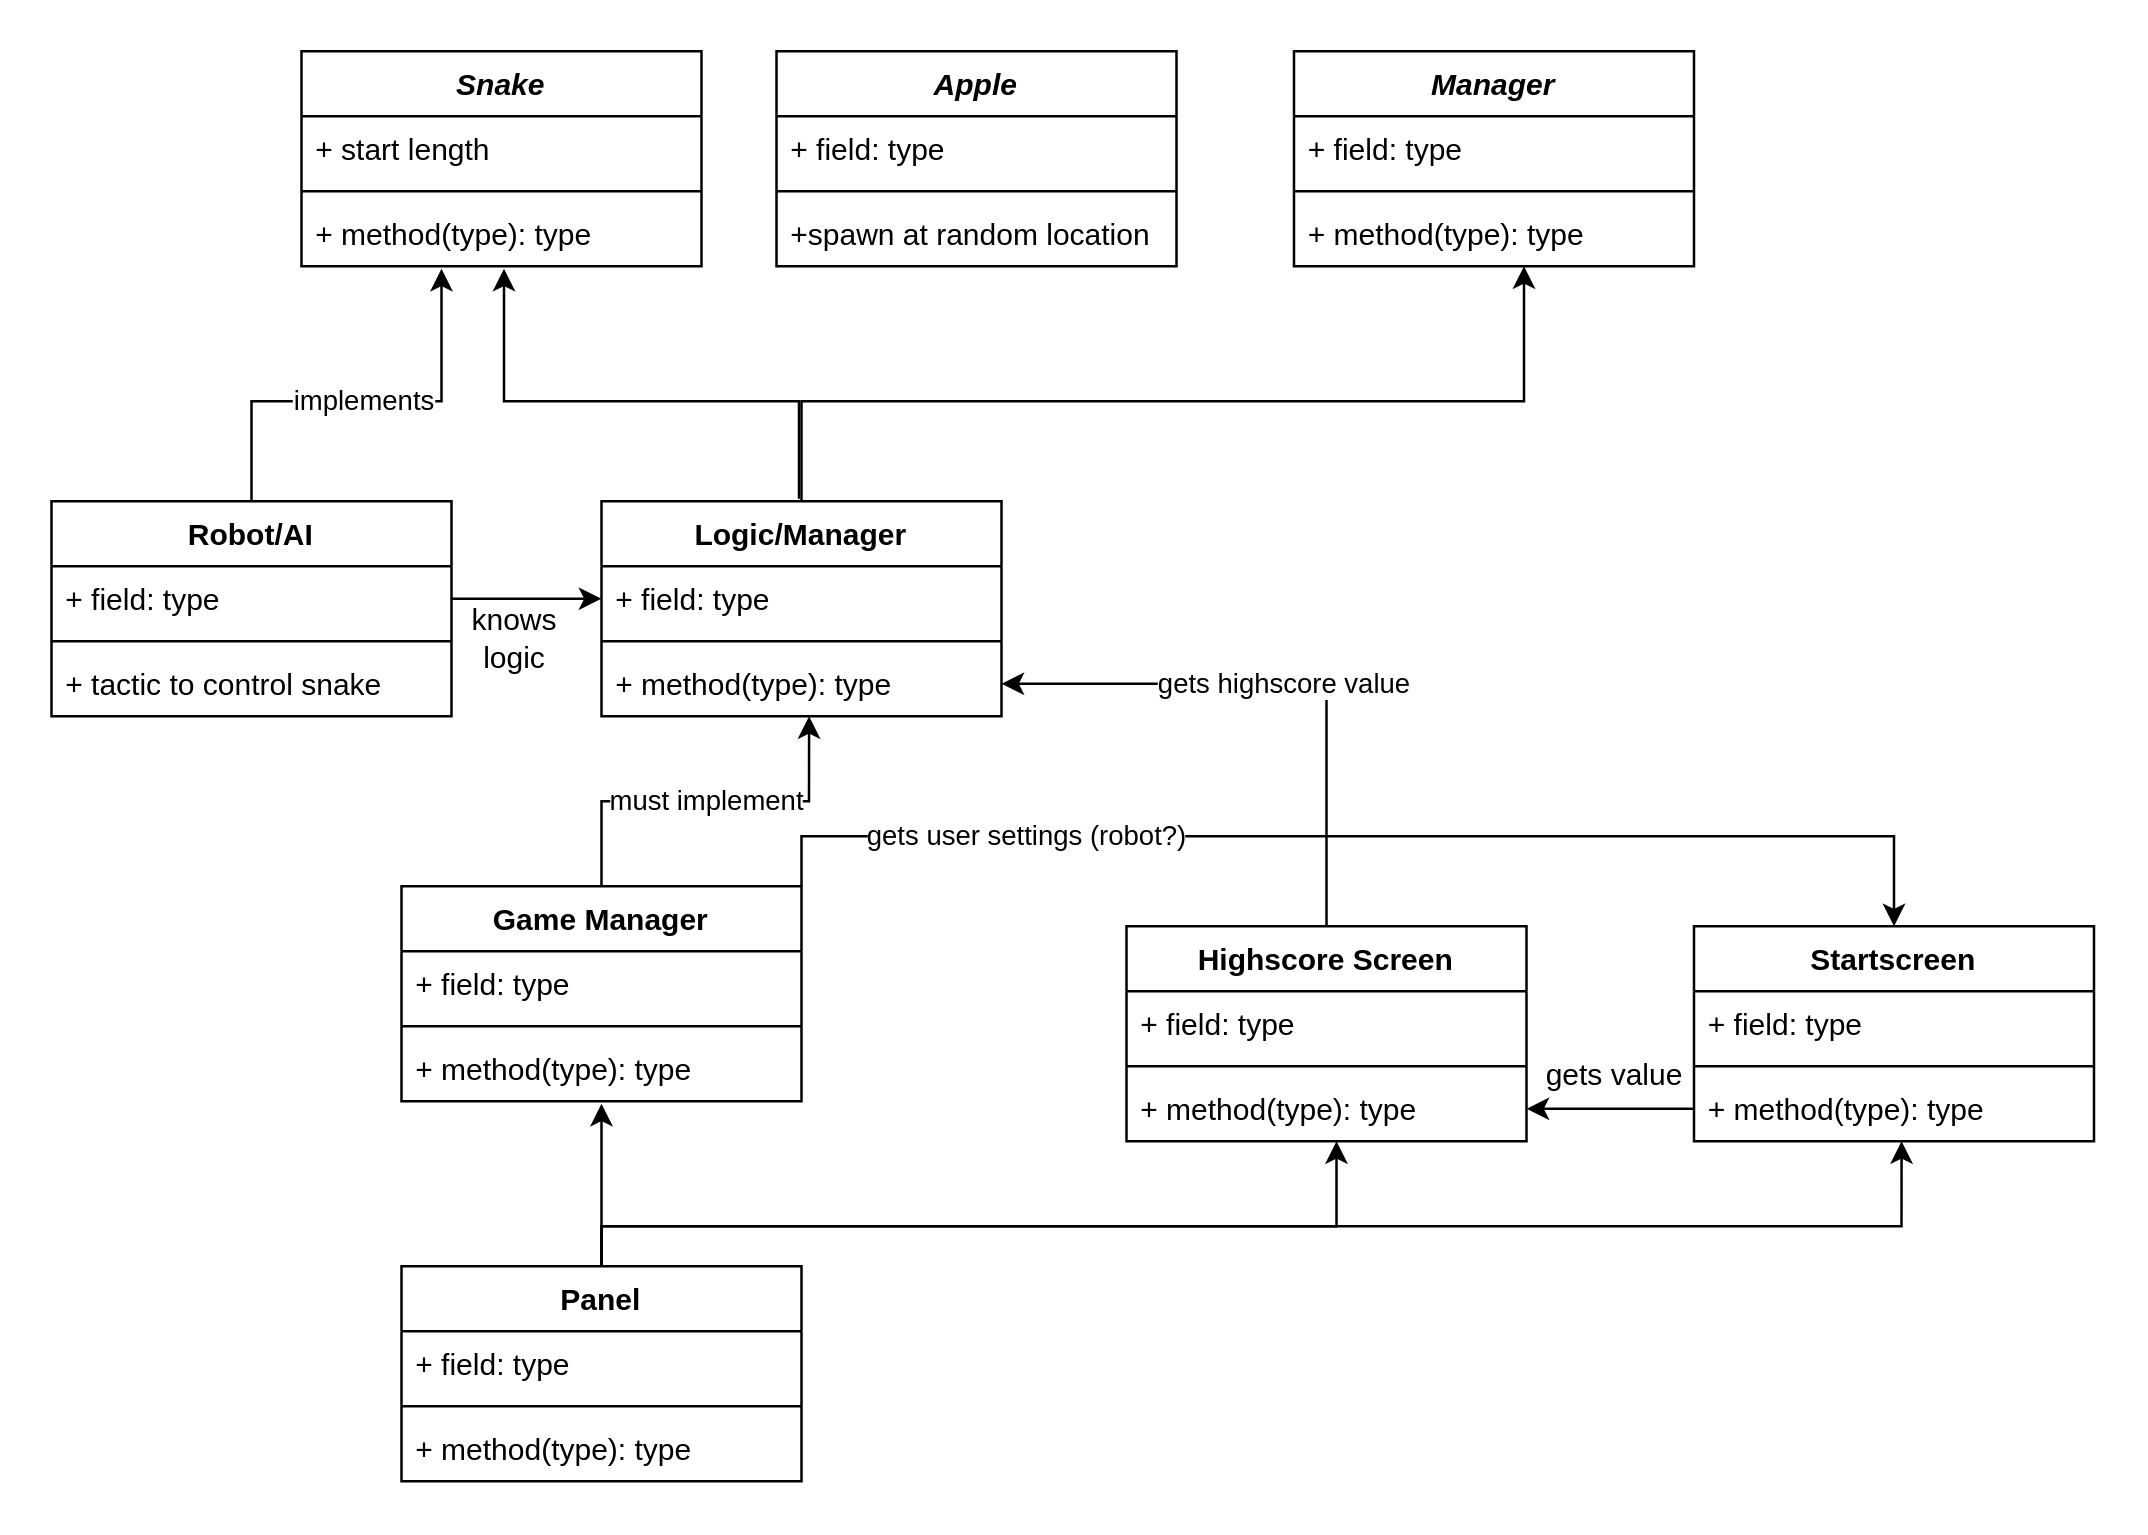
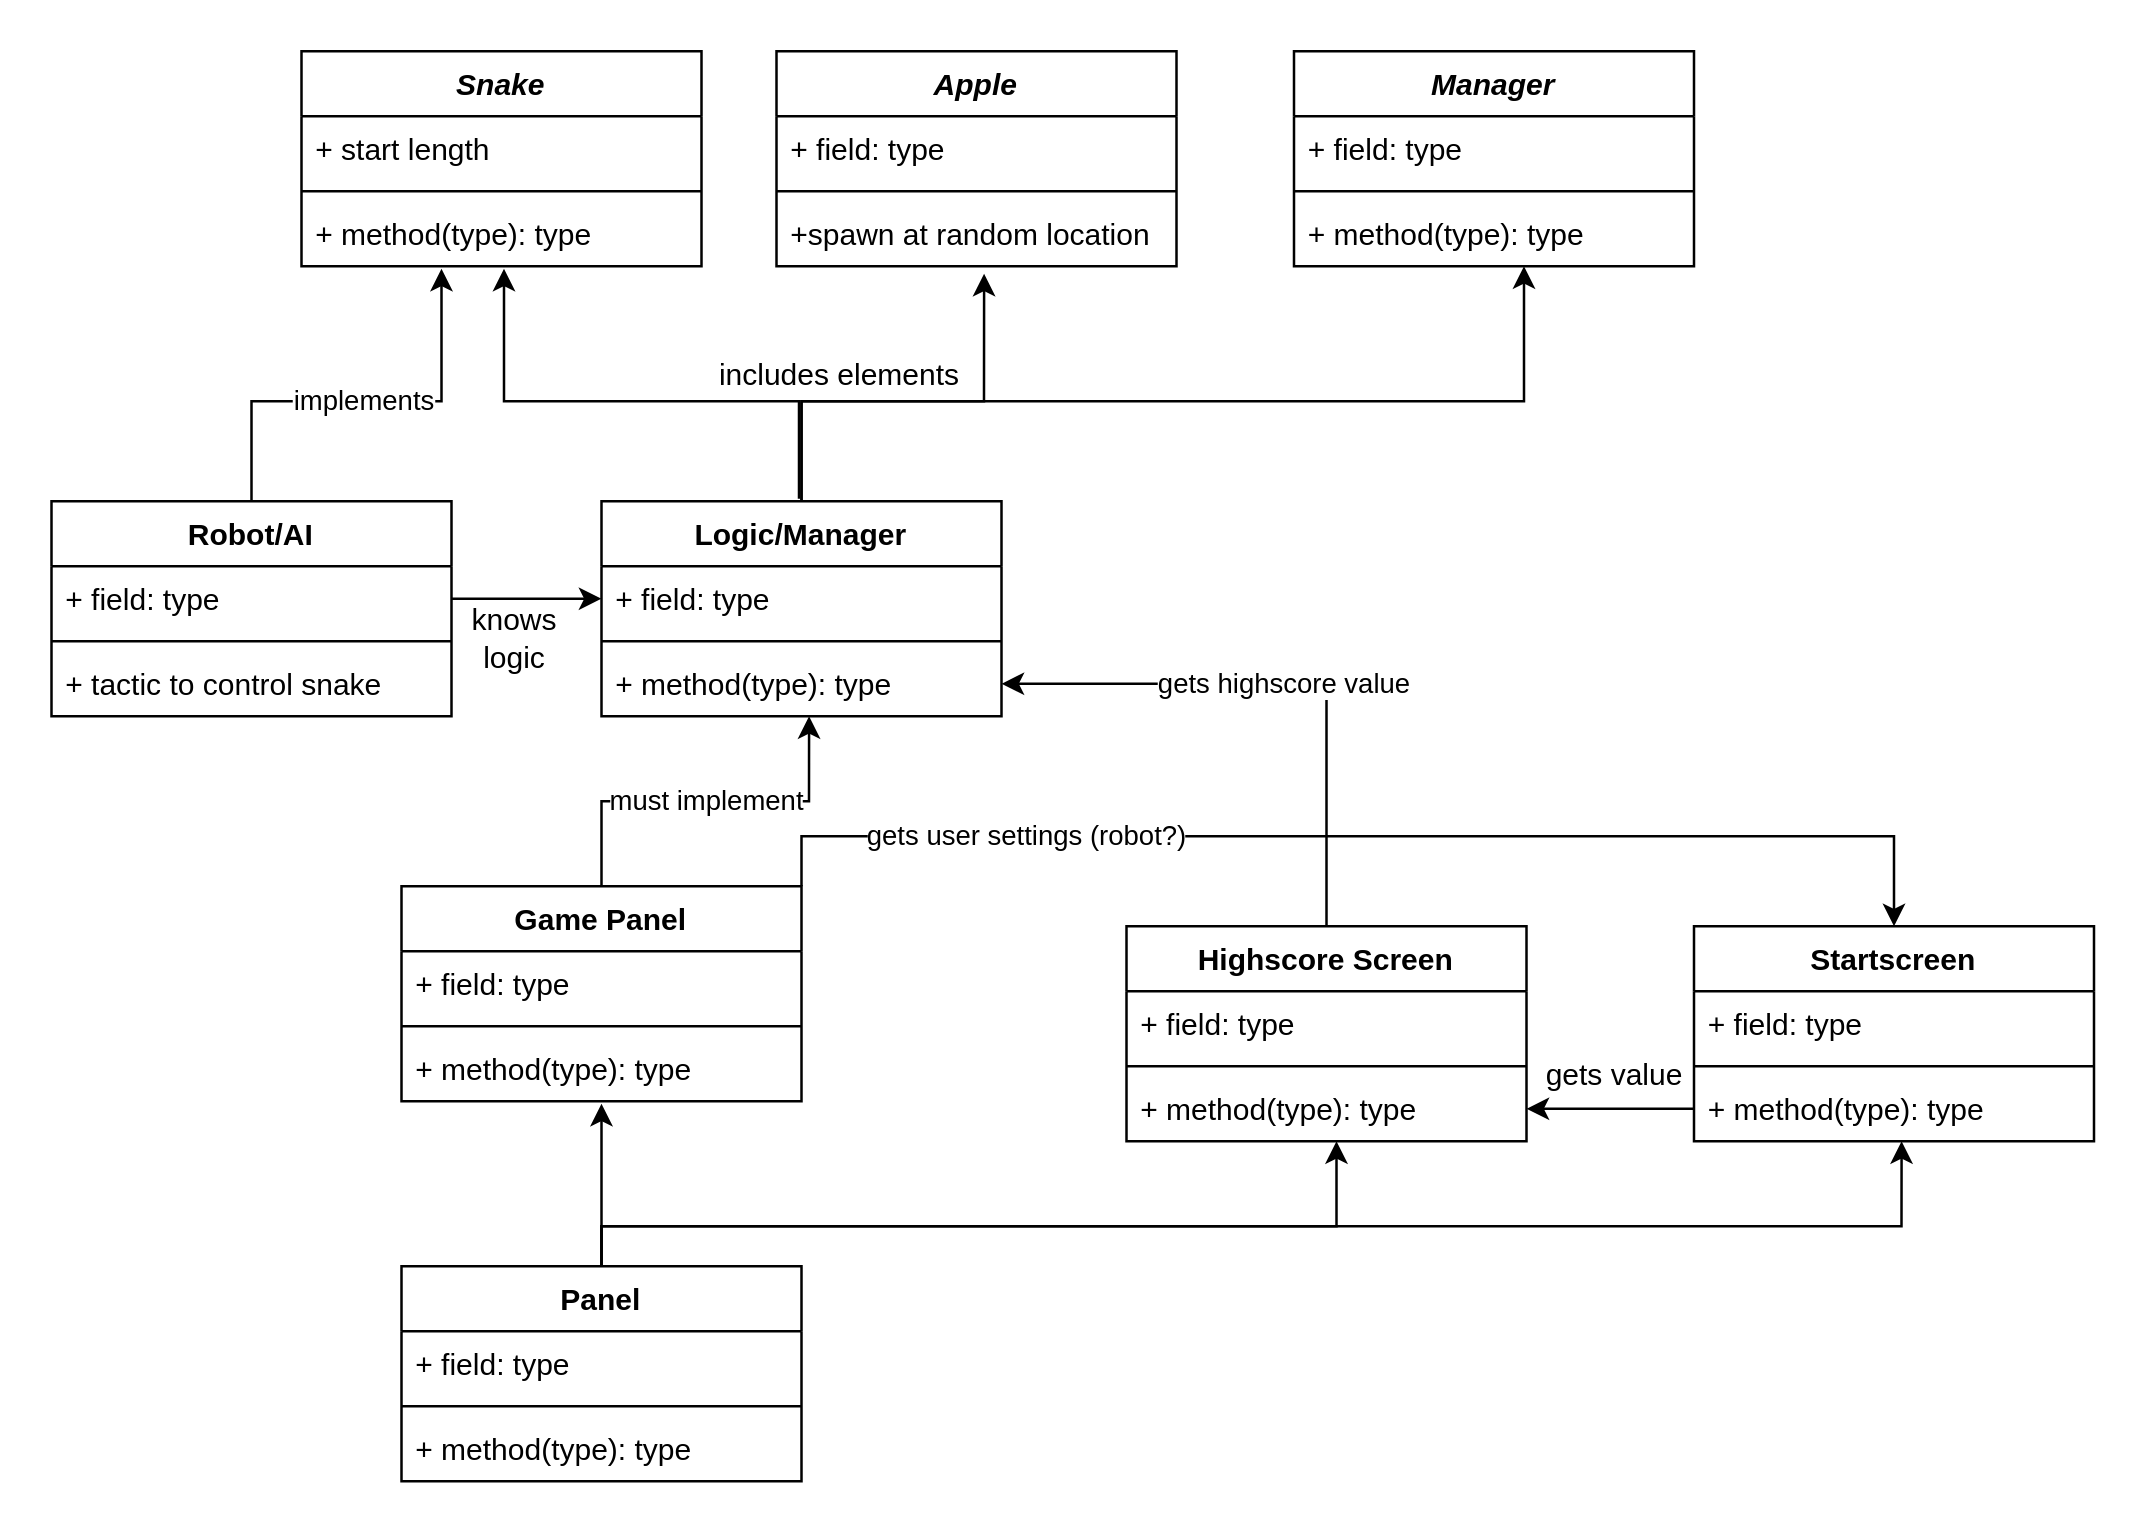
none -> (984, 344)
none -> (839, 376)
(600, 920) -> (600, 920)
